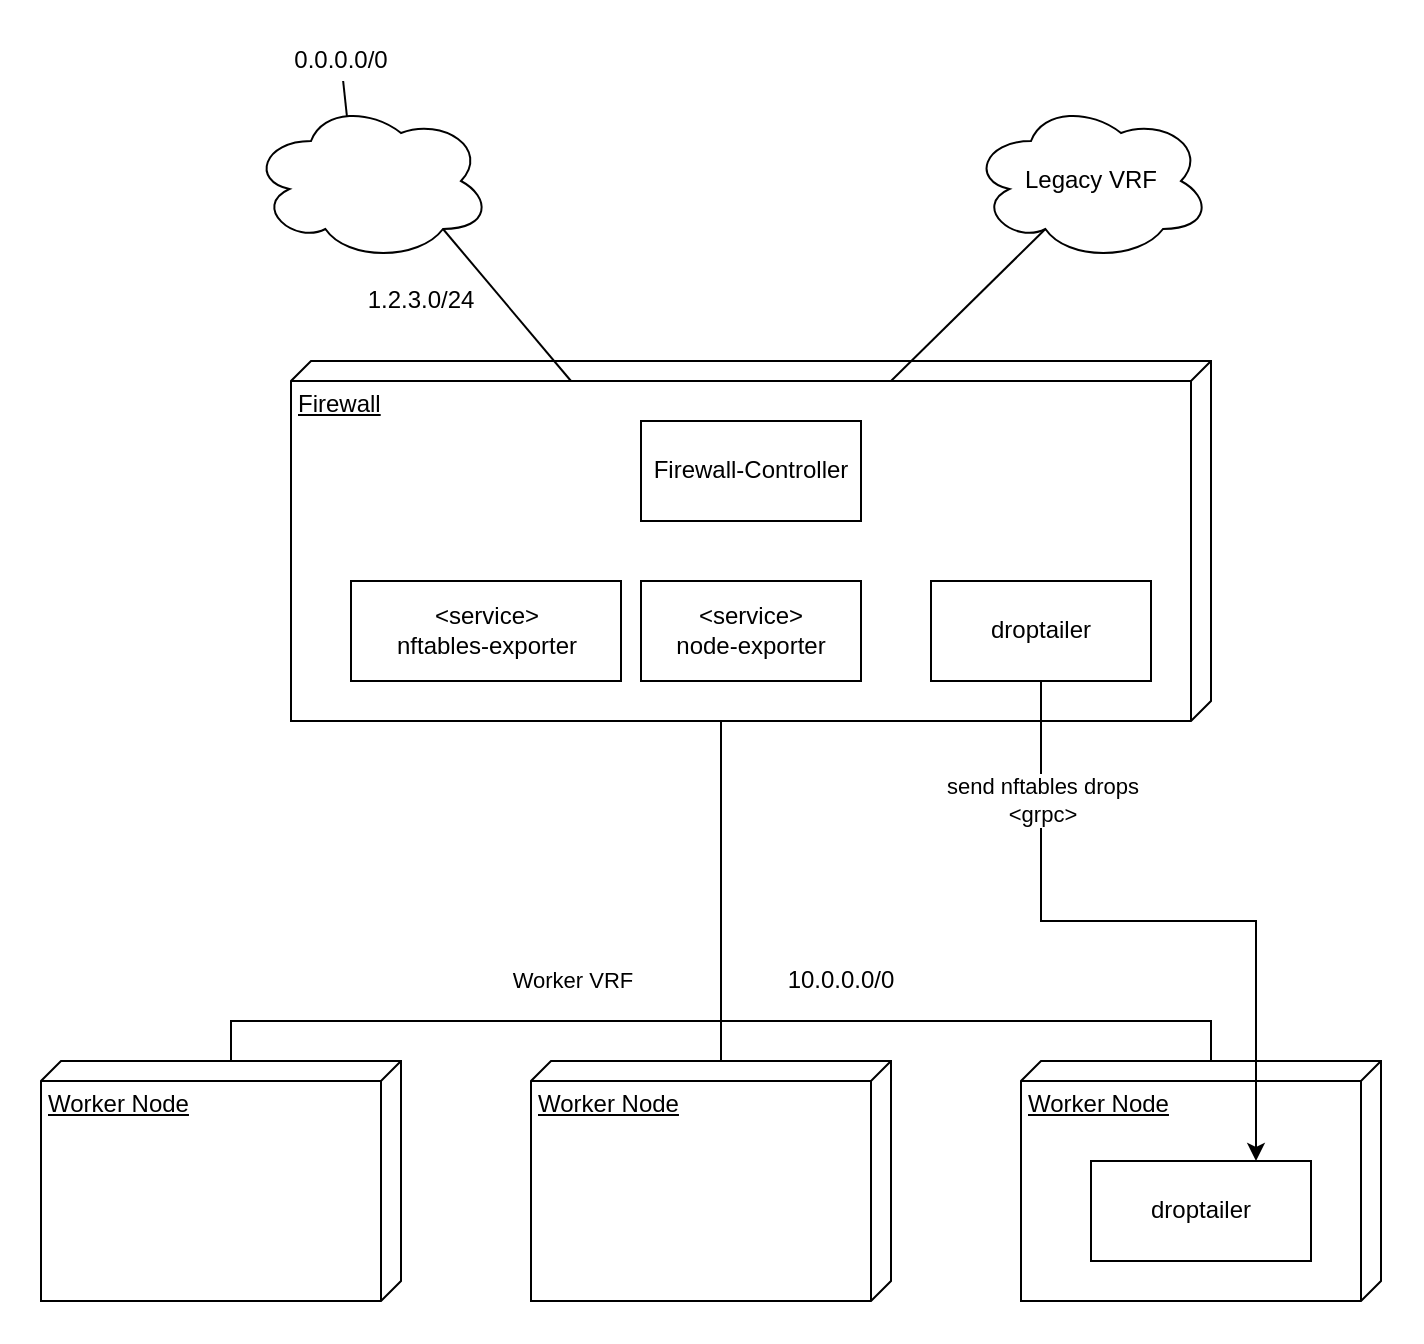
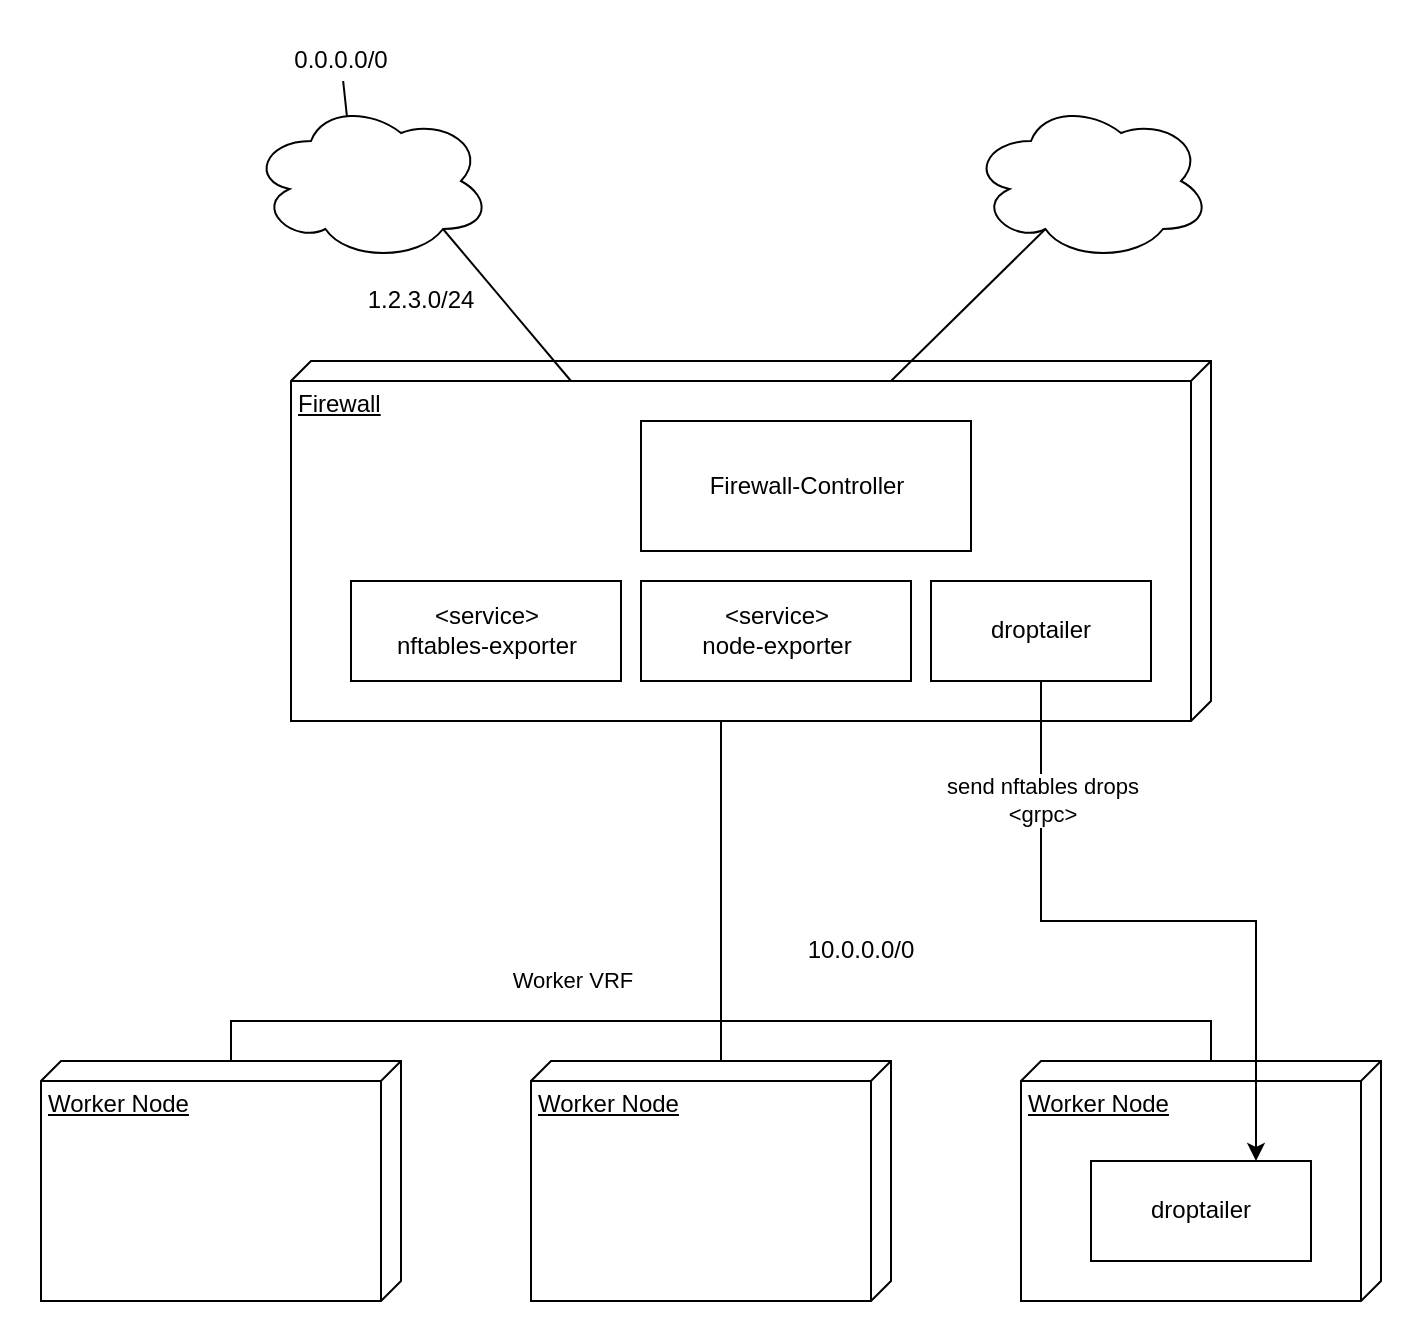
(1091, 181) -> none
(751, 471) -> (806, 486)
(751, 631) -> (776, 631)
(841, 981) -> (861, 951)
